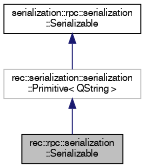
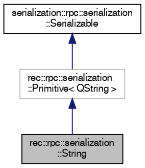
(72, 84) -> (72, 84)
(72, 149) -> (72, 149)
